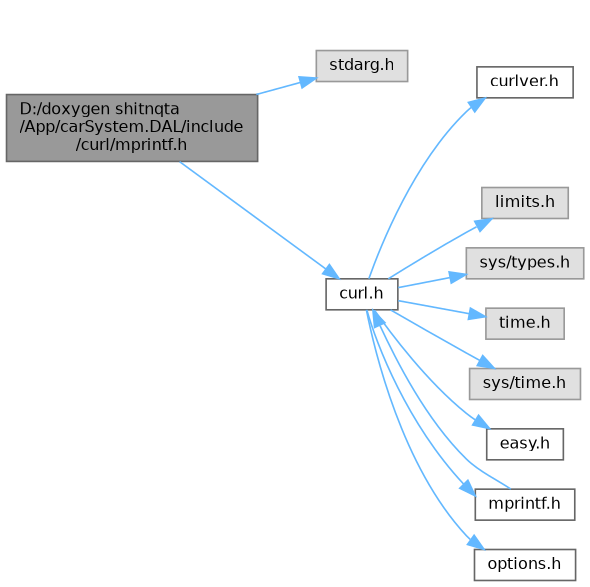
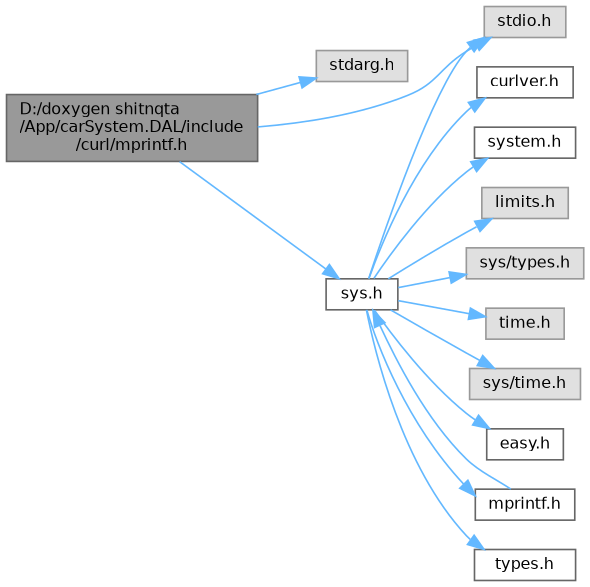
none -> (525, 22)
none -> (525, 143)
(362, 294) -> (362, 294)
(525, 565) -> (525, 565)
